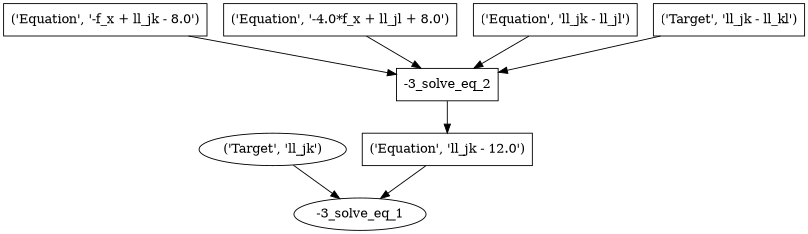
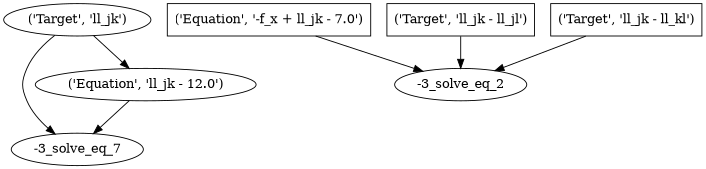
(105, 20) -> (269, 20)
(340, 20) -> none
(555, 20) -> (461, 20)
(447, 85) -> (461, 85)
(447, 113) -> (108, 49)
(447, 149) -> (146, 85)
(360, 214) -> (77, 149)
